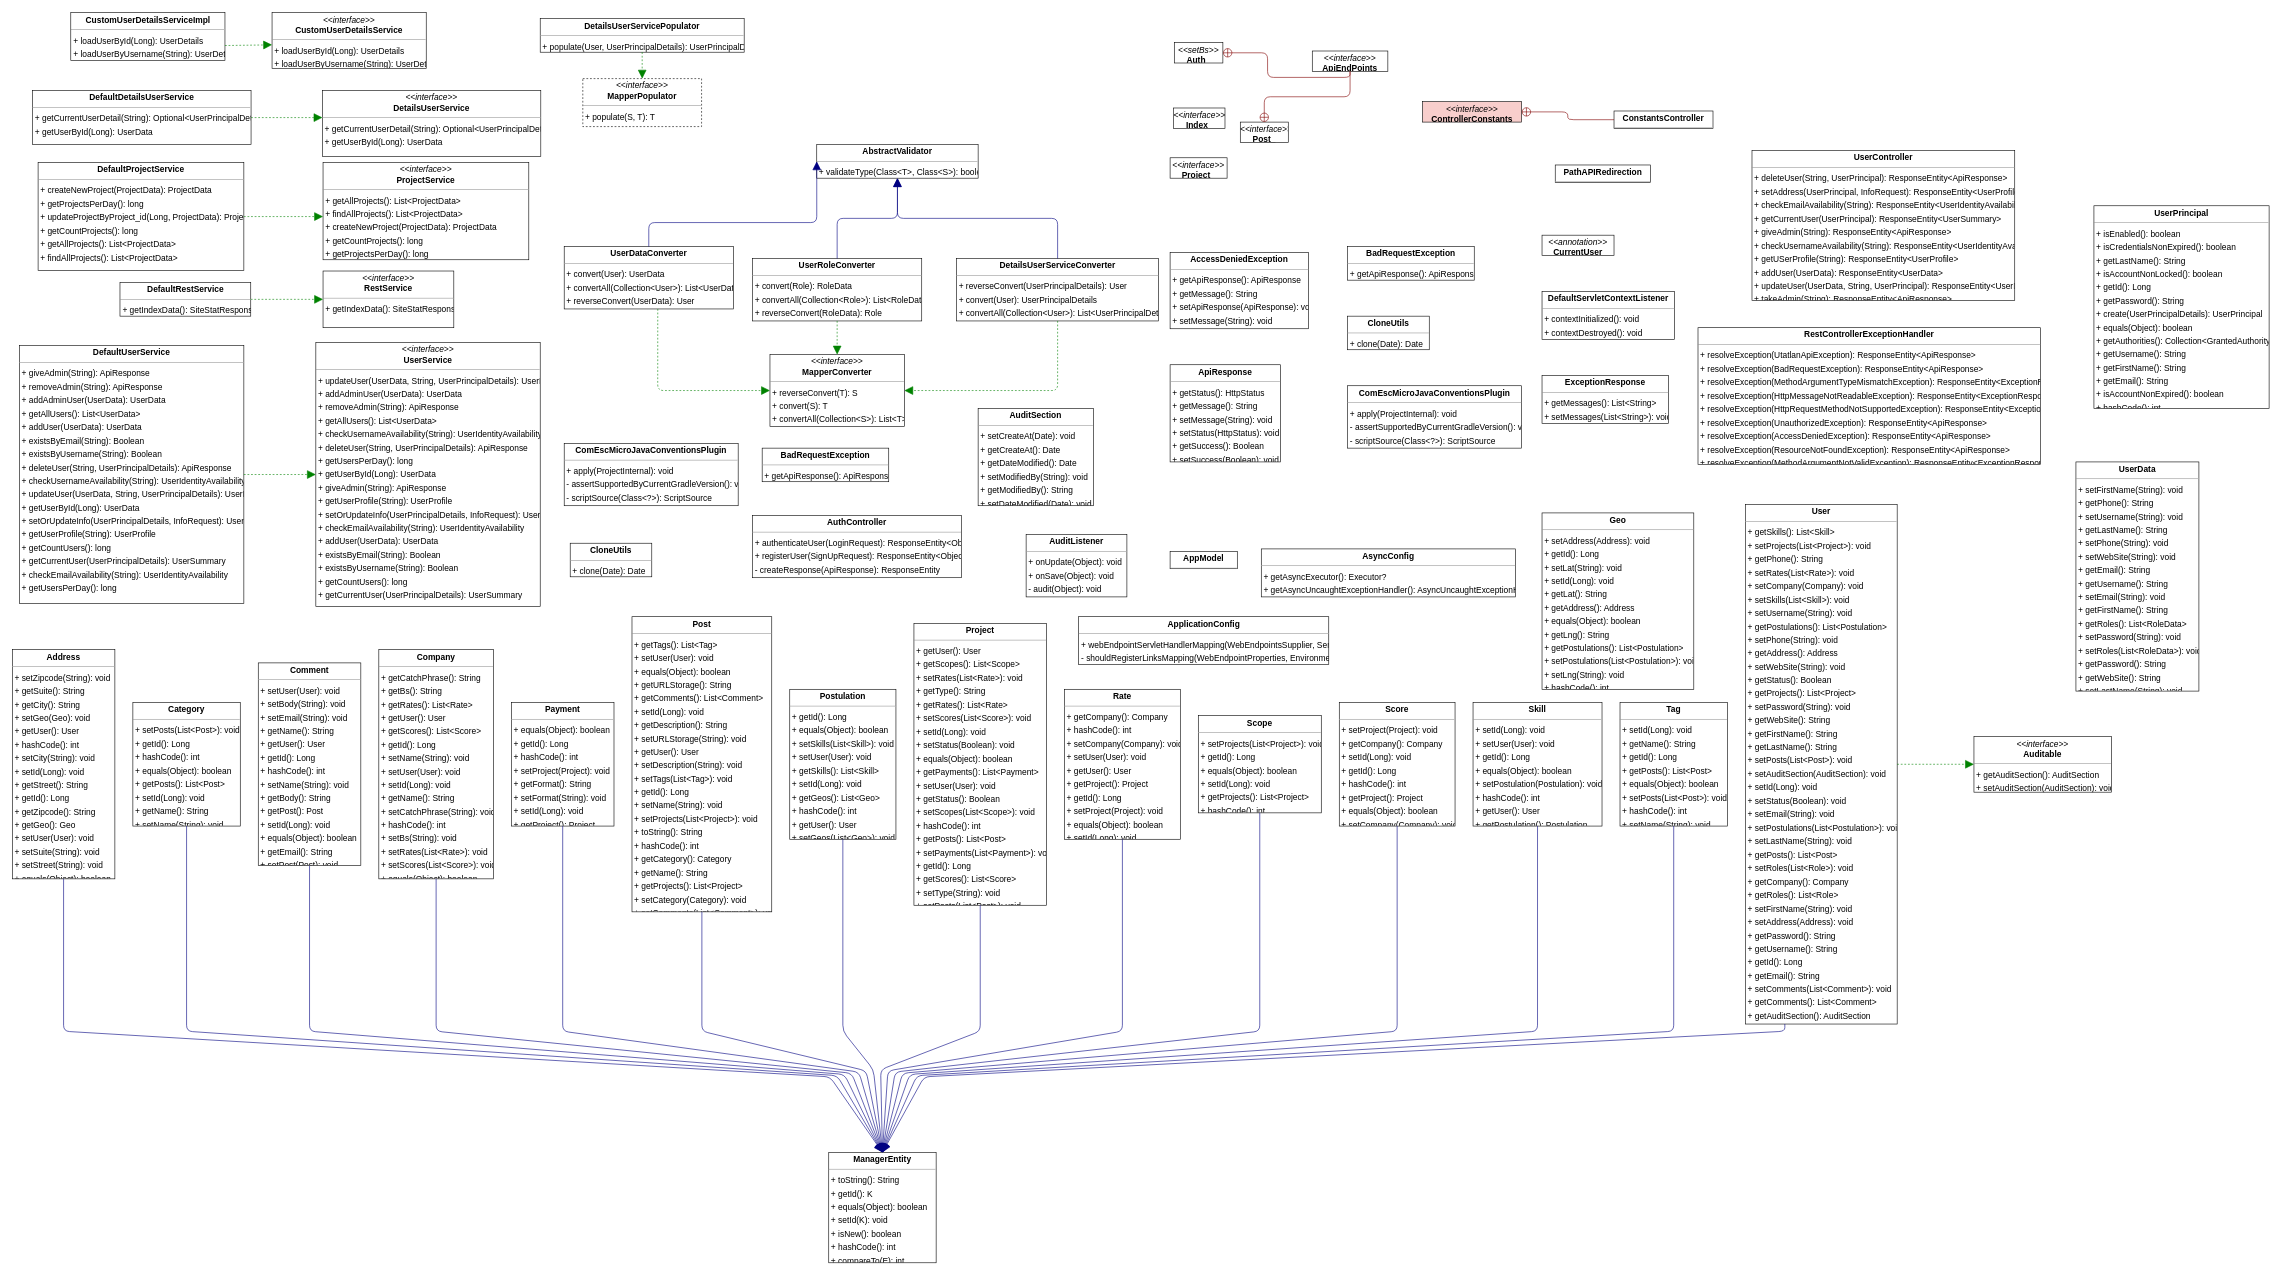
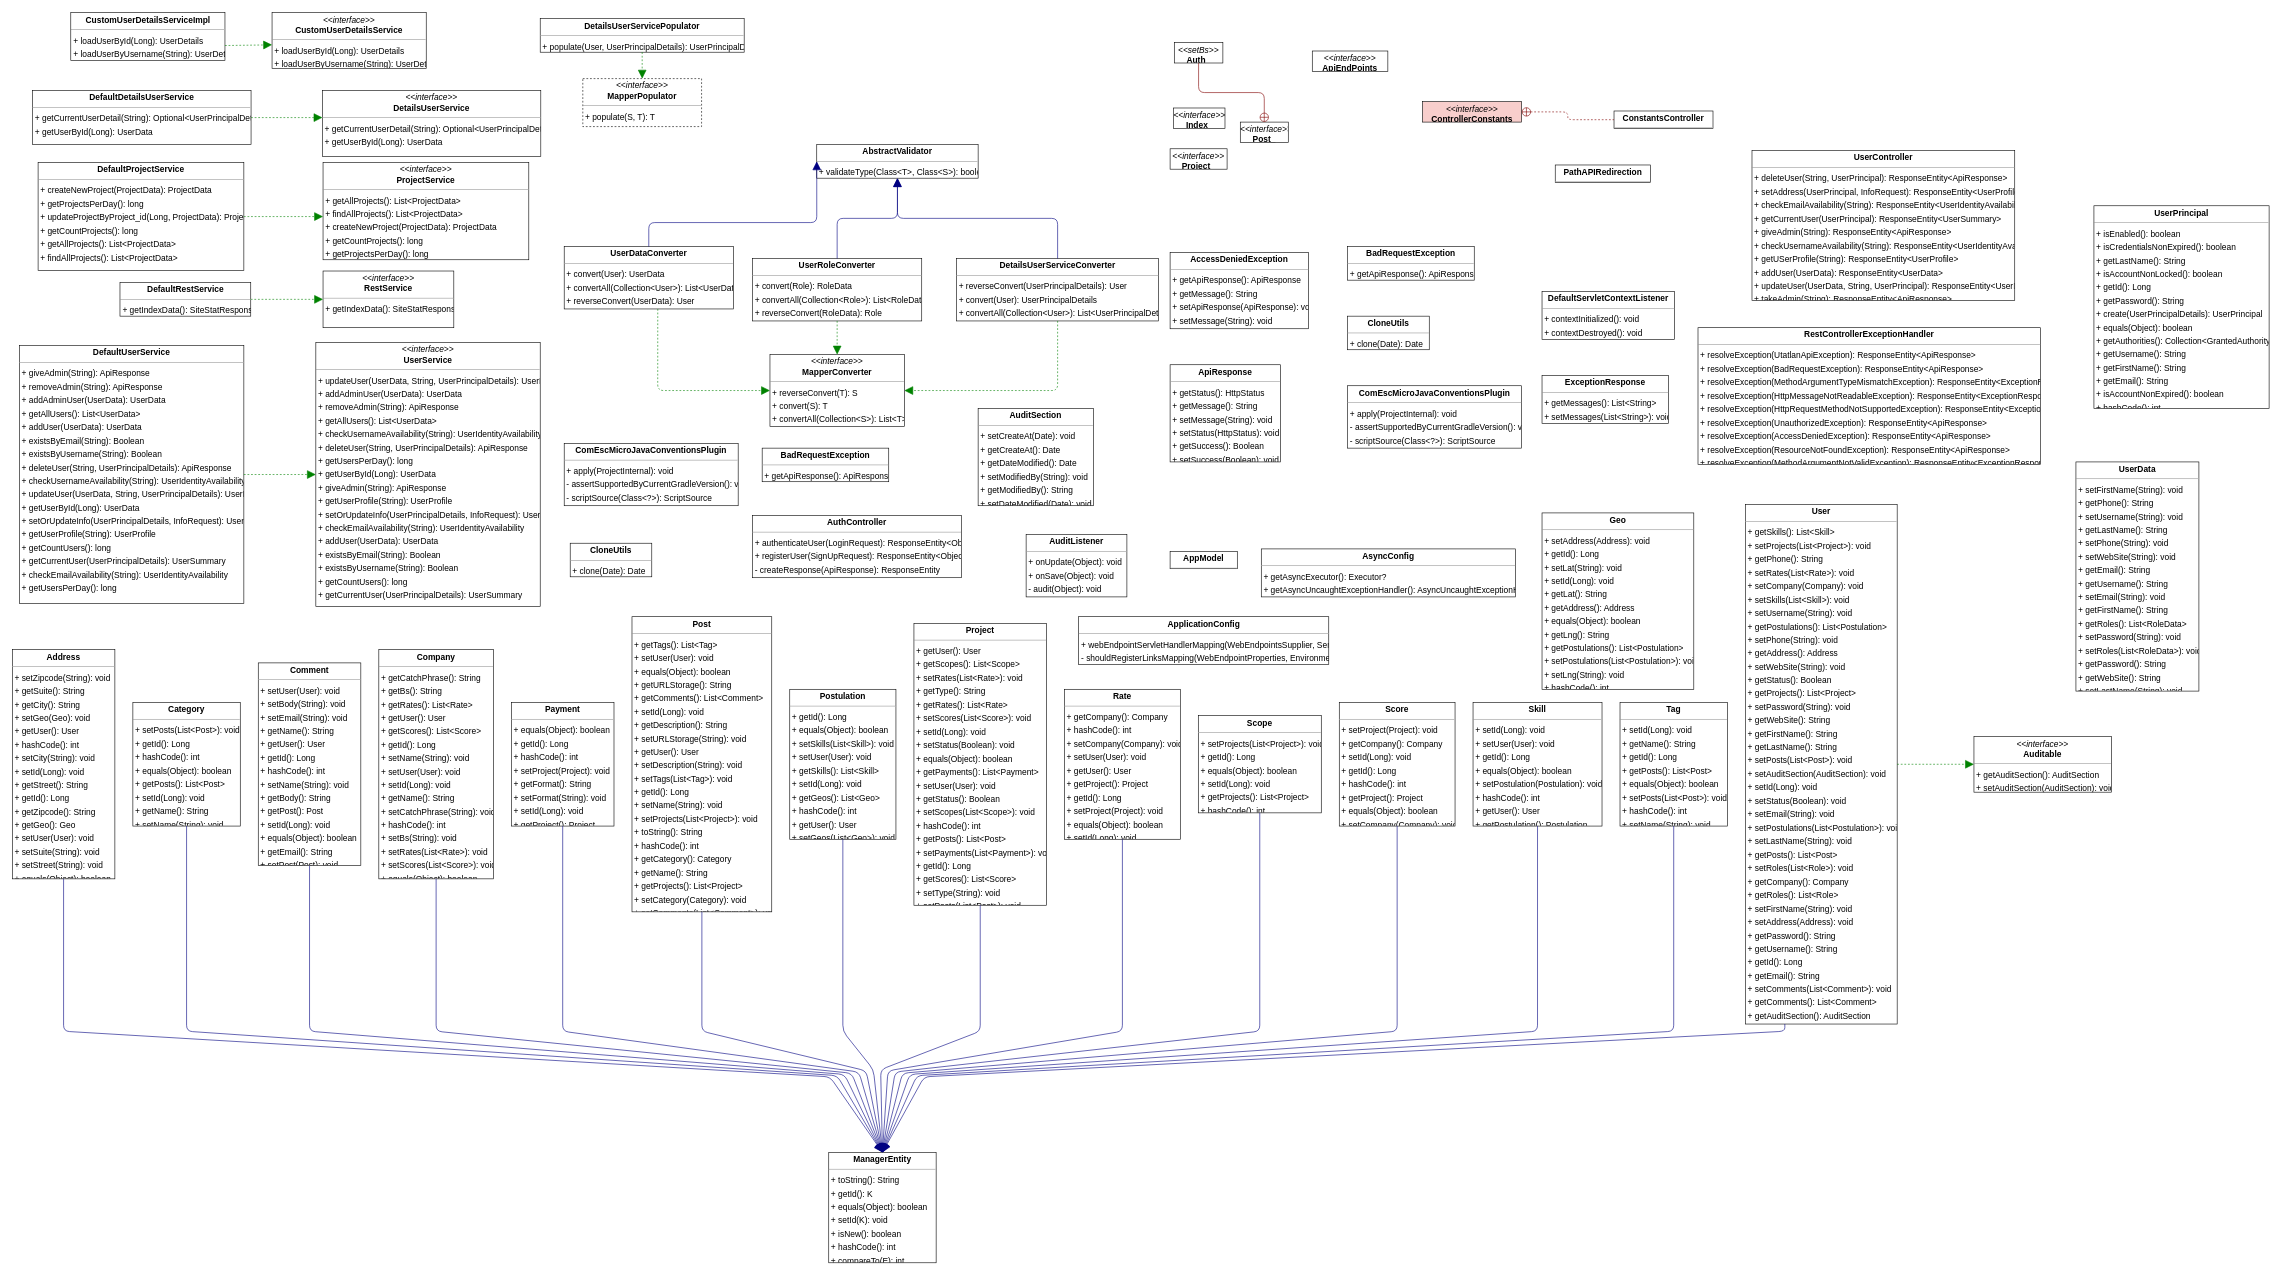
(1280, 77) -> none
(1315, 96) -> (1222, 92)
(1569, 118) -> (1569, 118)
(1199, 168) -> (1199, 159)
(1578, 245) -> none
